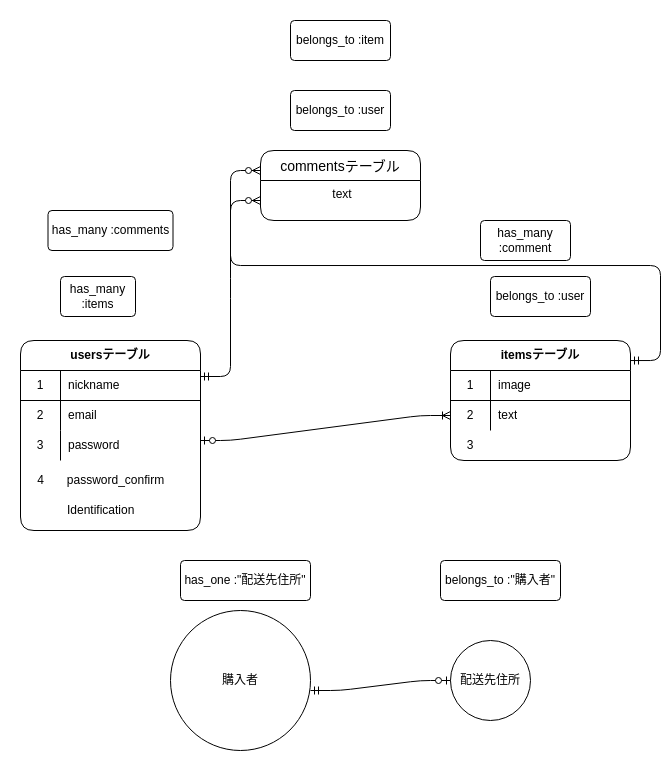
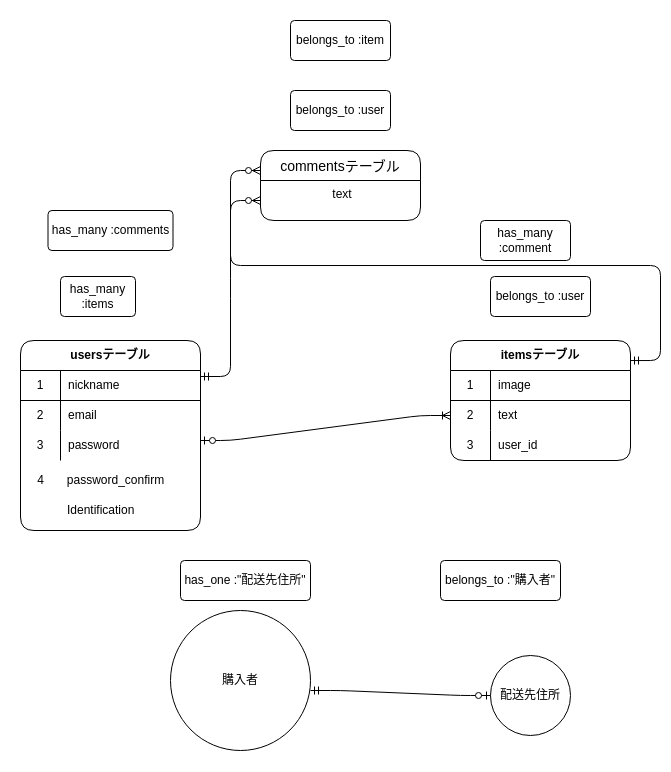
none -> (561, 446)
(491, 681) -> (531, 696)
